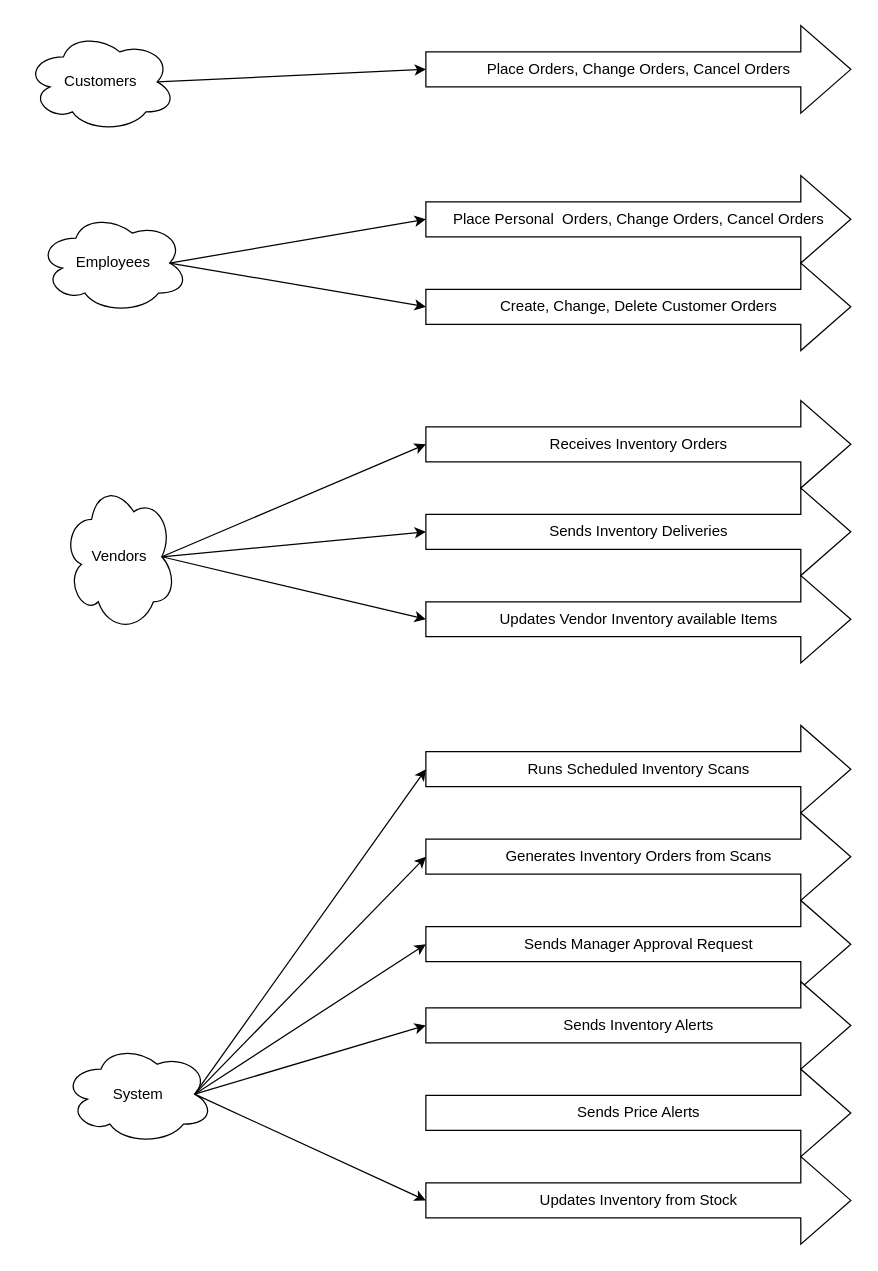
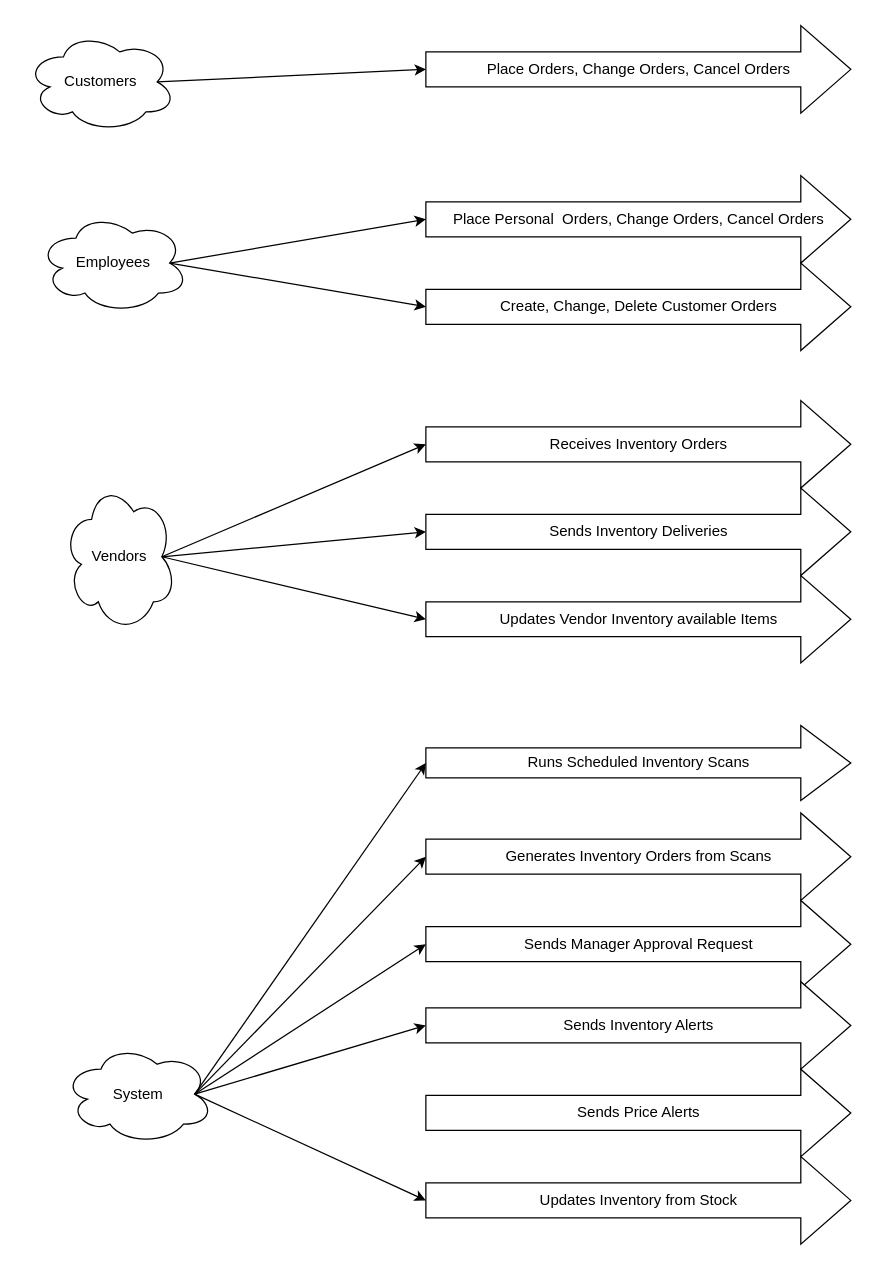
(638, 769) -> (638, 763)
